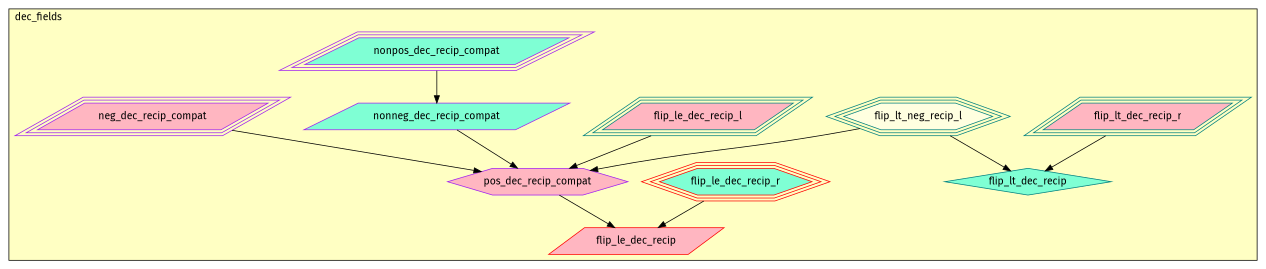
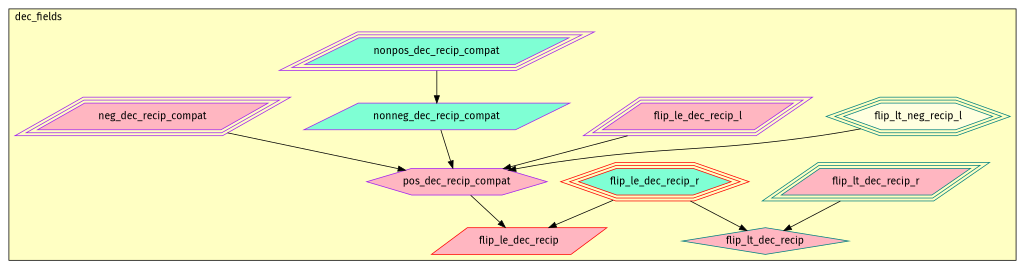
(698, 116) -> (698, 116)
(977, 151) -> (715, 214)
(1028, 182) -> (765, 241)
